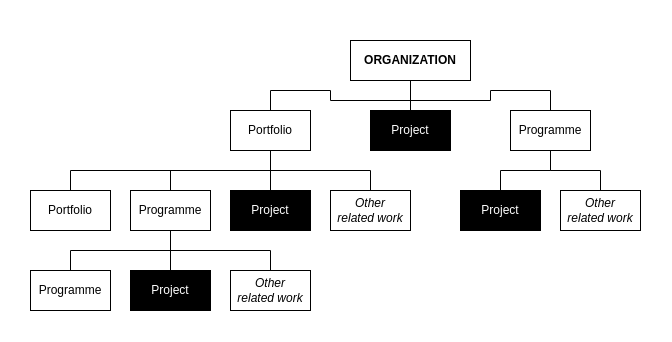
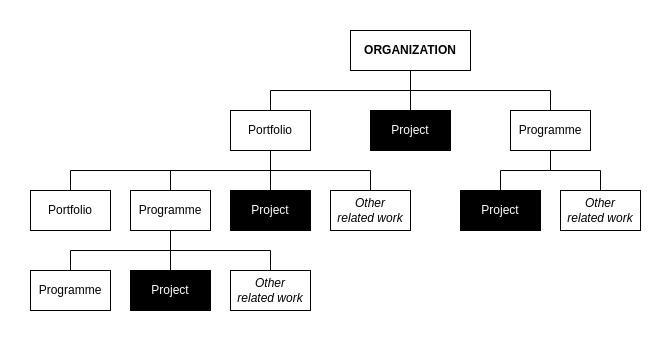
(411, 61) -> (411, 51)
